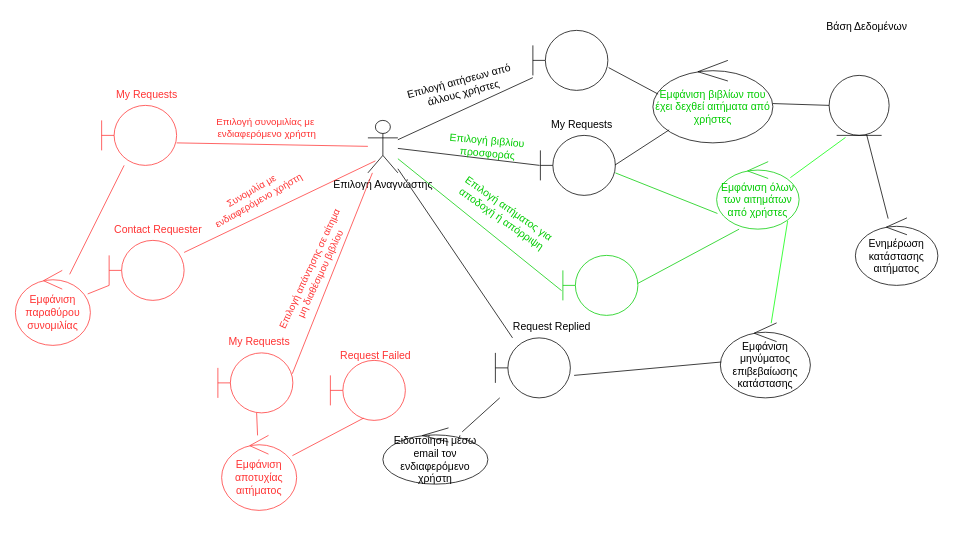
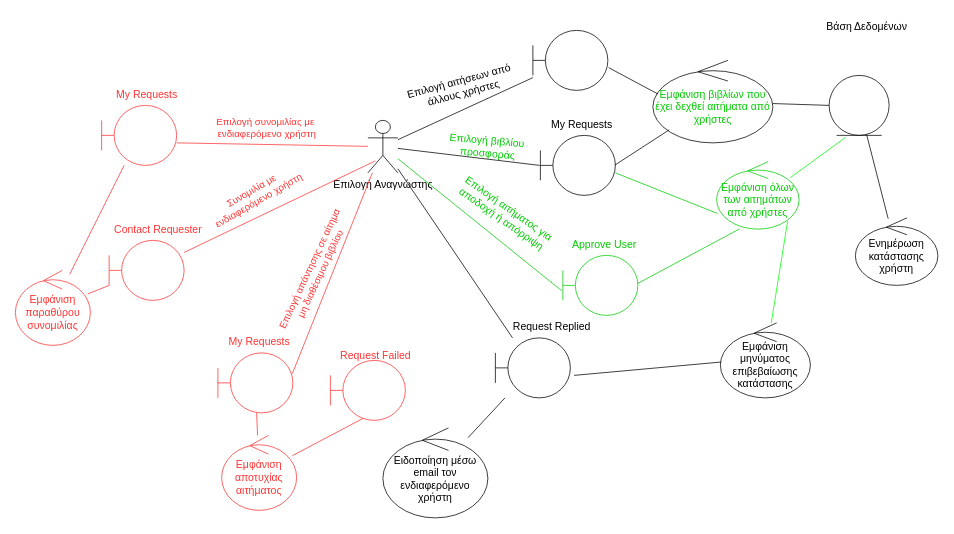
none -> (604, 244)
(897, 256) -> (897, 256)
(435, 456) -> (435, 473)
